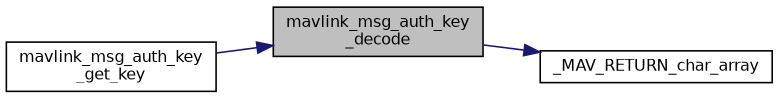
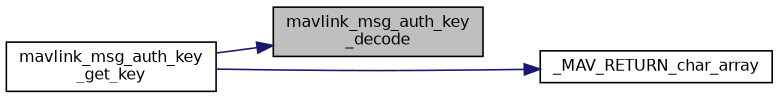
(504, 48) -> (370, 71)
